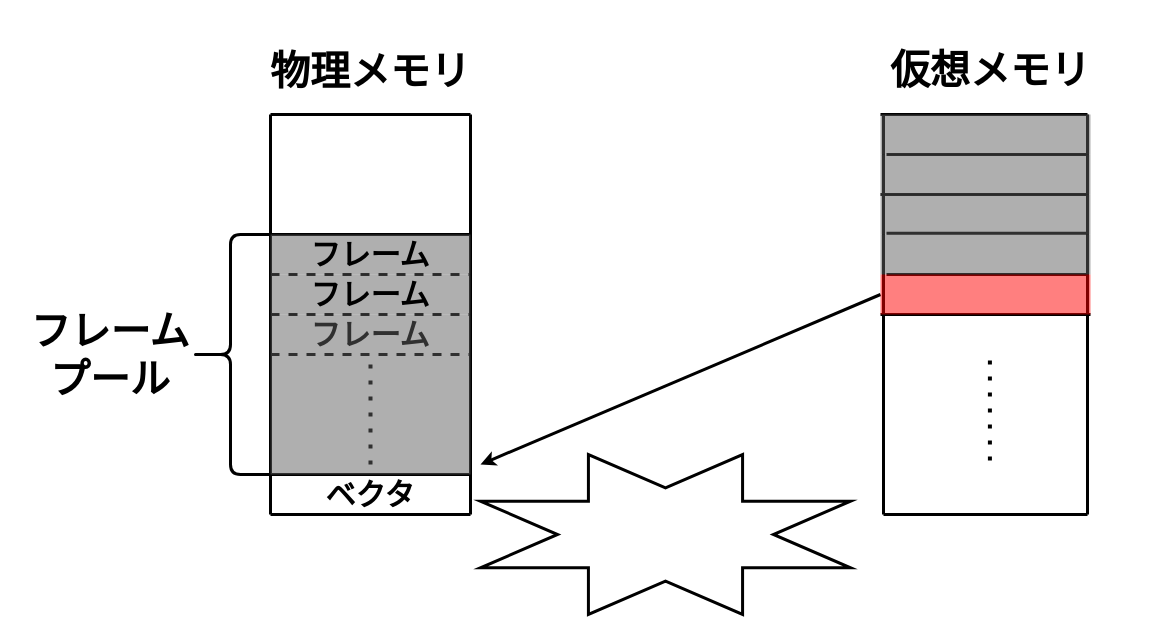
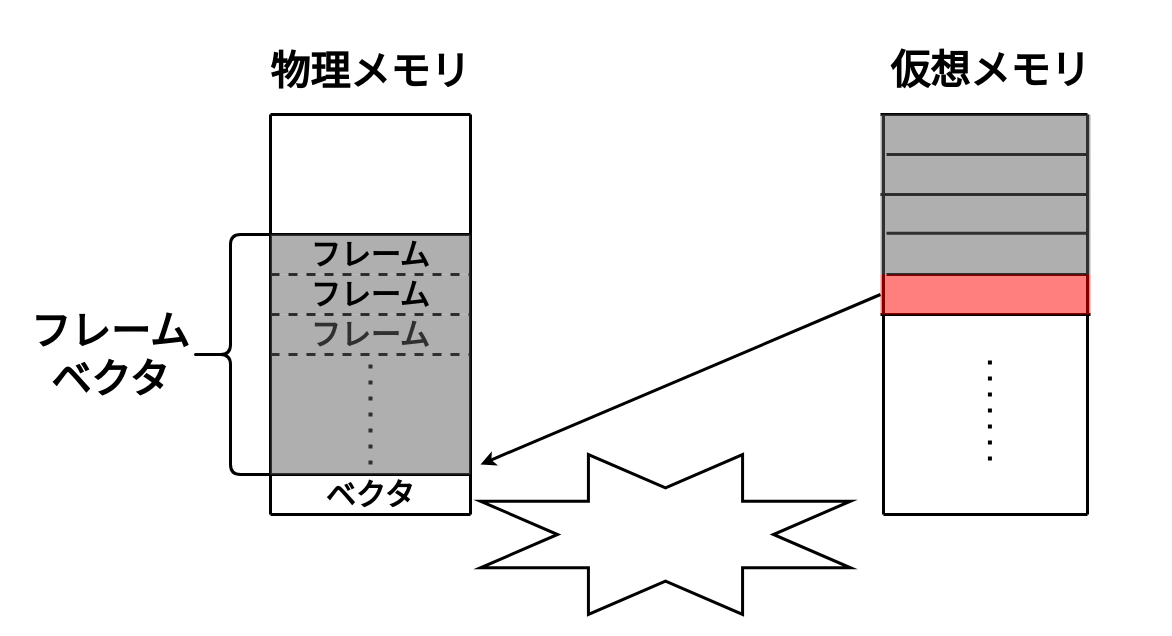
(111, 355) -> (111, 355)
